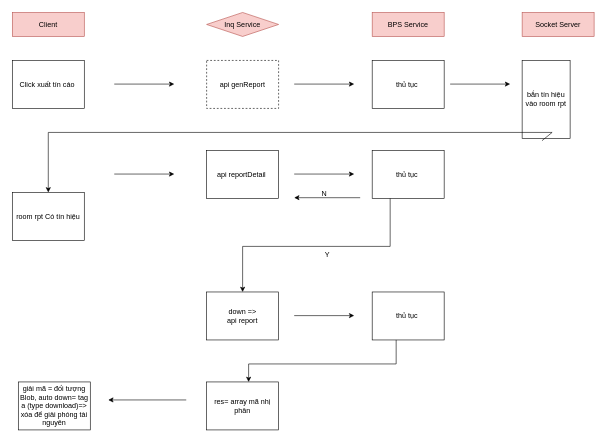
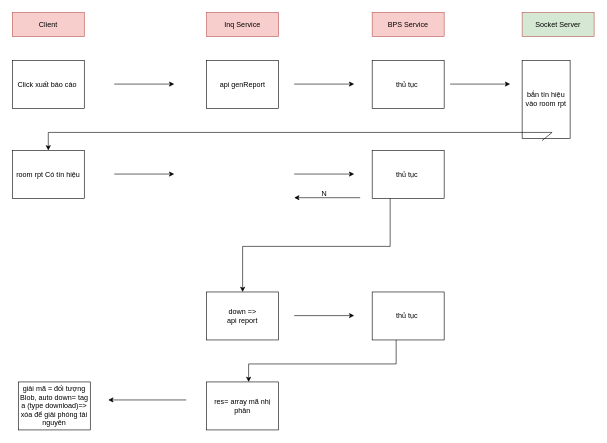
(243, 24) -> (243, 24)
(558, 24) -> (558, 24)
(48, 84) -> (48, 84)
(243, 84) -> (243, 84)
(243, 174) -> none
(48, 216) -> (48, 174)
(327, 255) -> none
